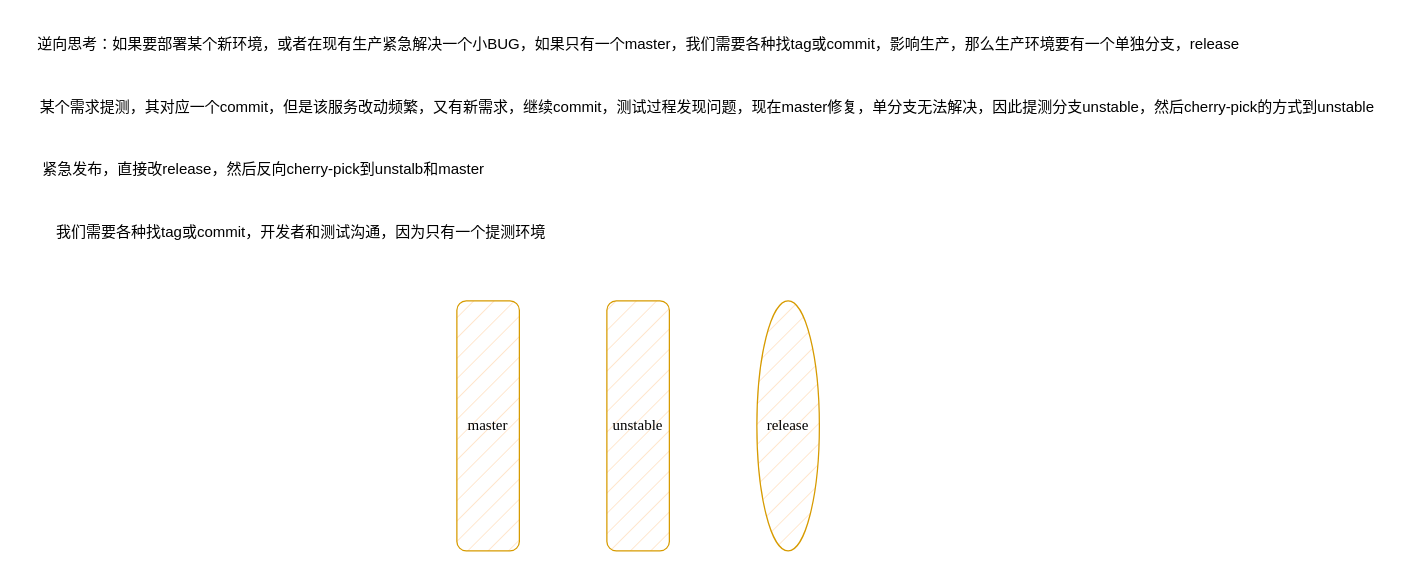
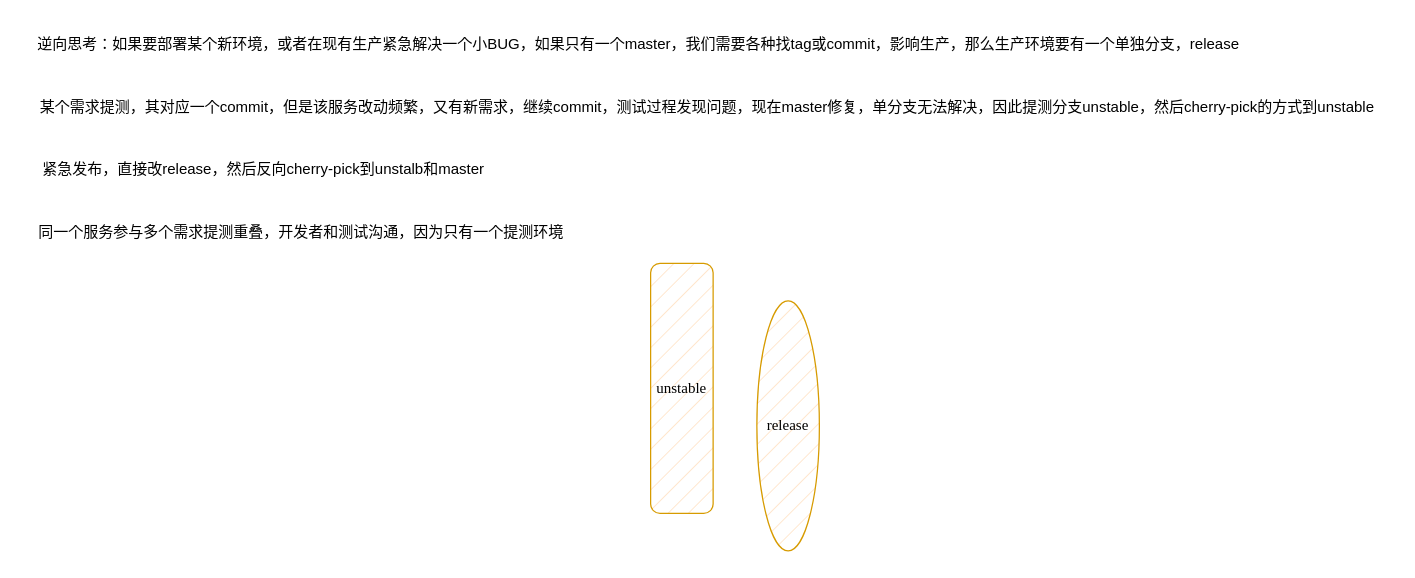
(301, 232) -> (301, 232)
(488, 426) -> none
(638, 426) -> (682, 388)
